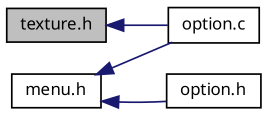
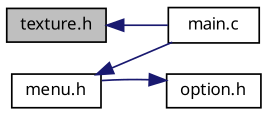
(214, 25) -> (214, 25)
(143, 102) -> (126, 80)
